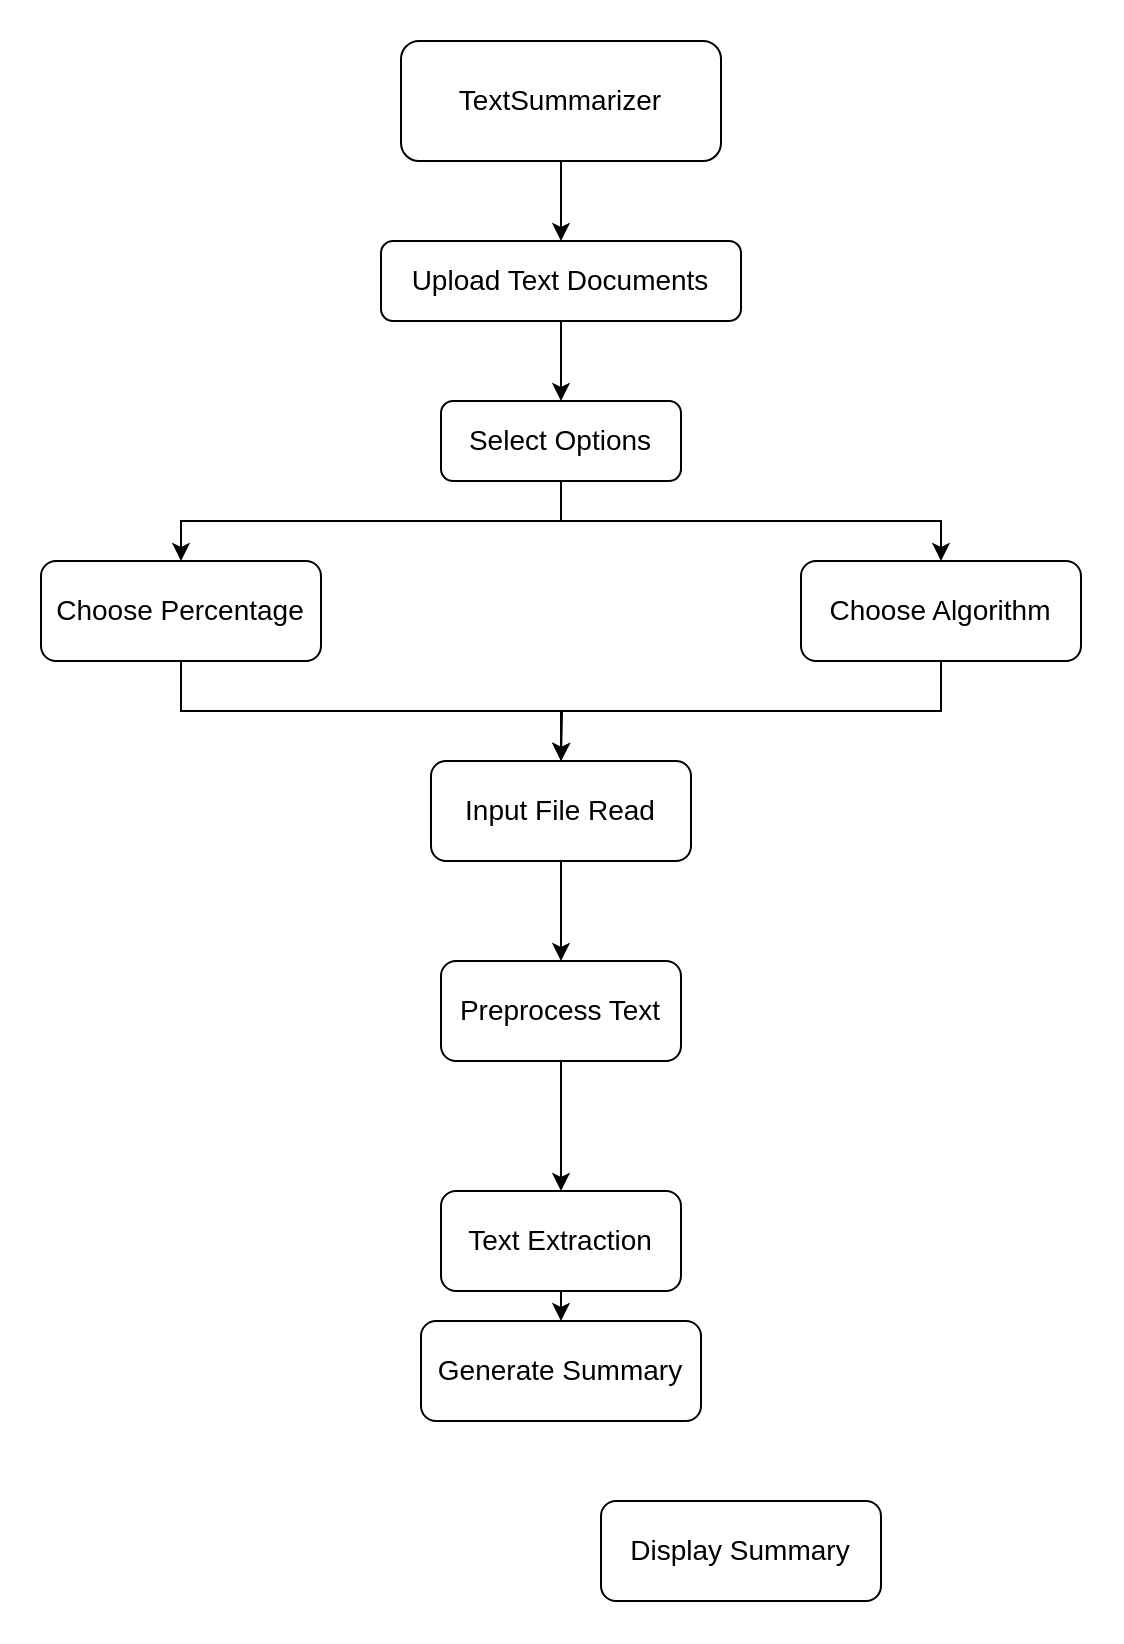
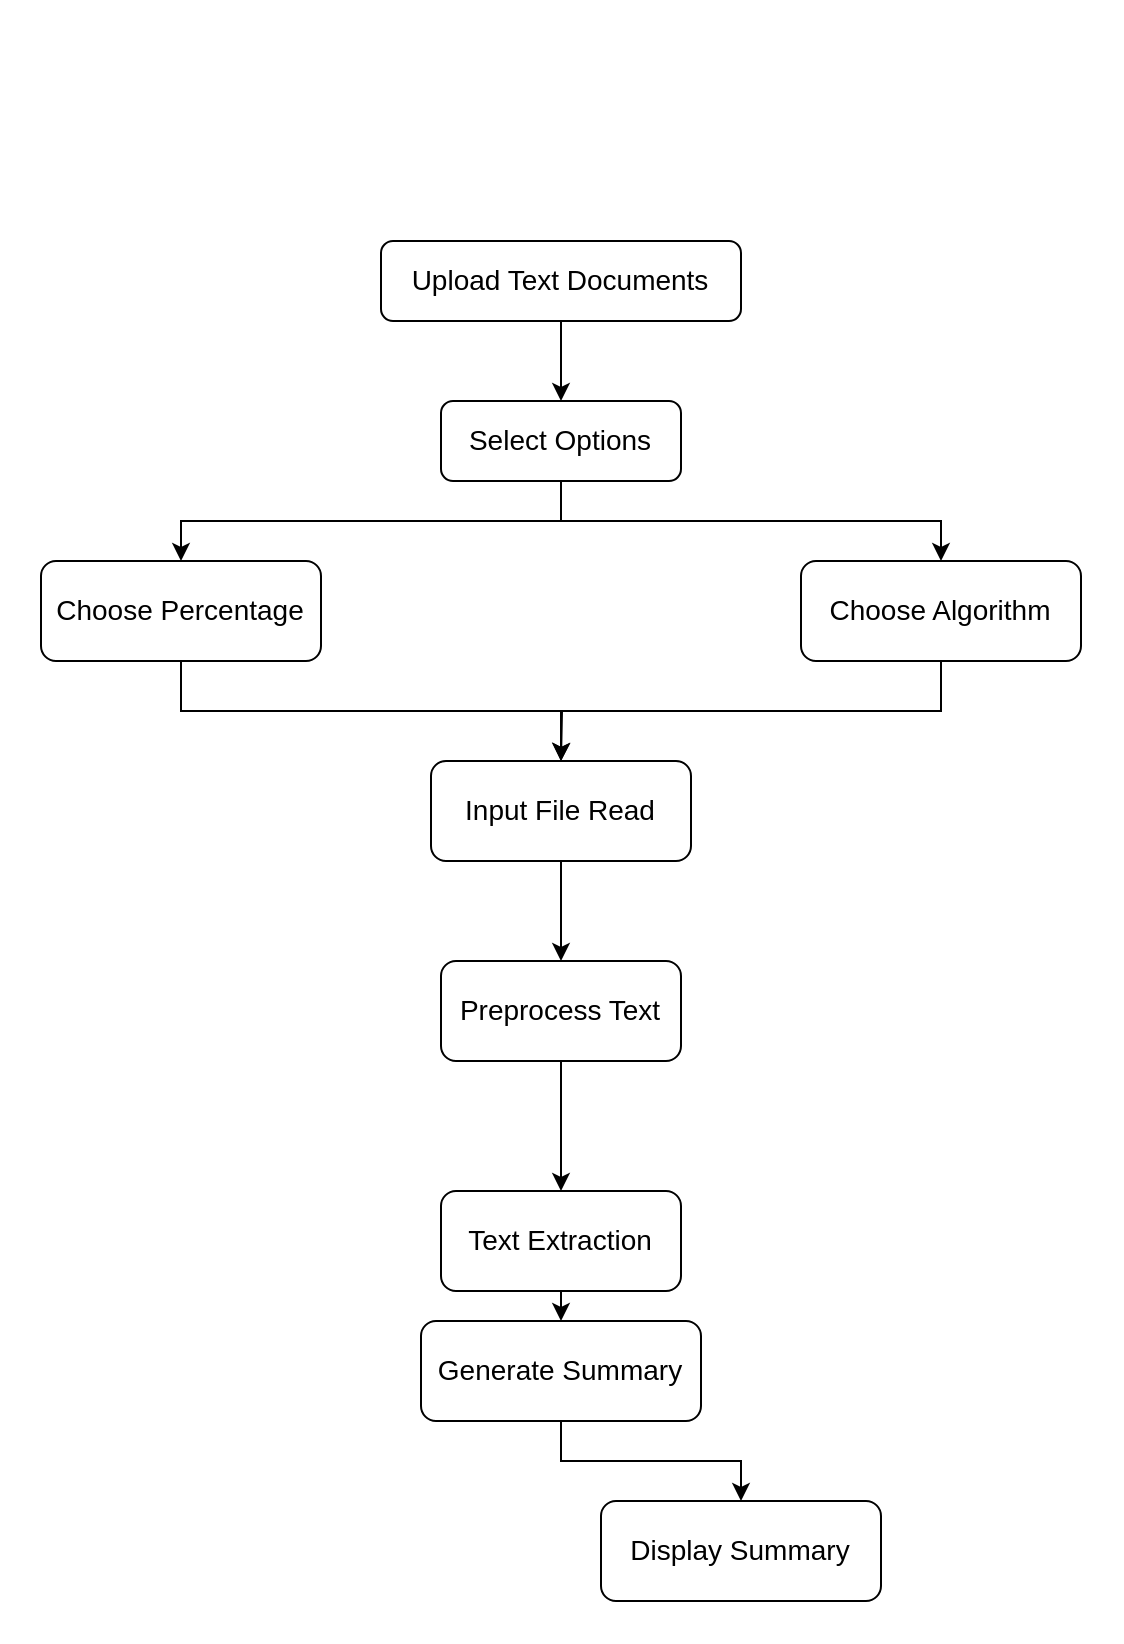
(561, 101) -> none
(561, 194) -> none
none -> (644, 1461)
